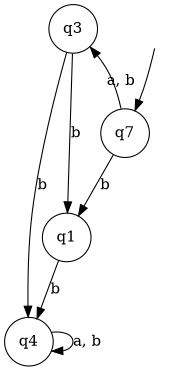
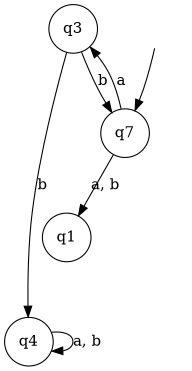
(121, 81) -> (121, 81)
(70, 128) -> (93, 78)
(106, 185) -> (106, 185)
(50, 284) -> none
